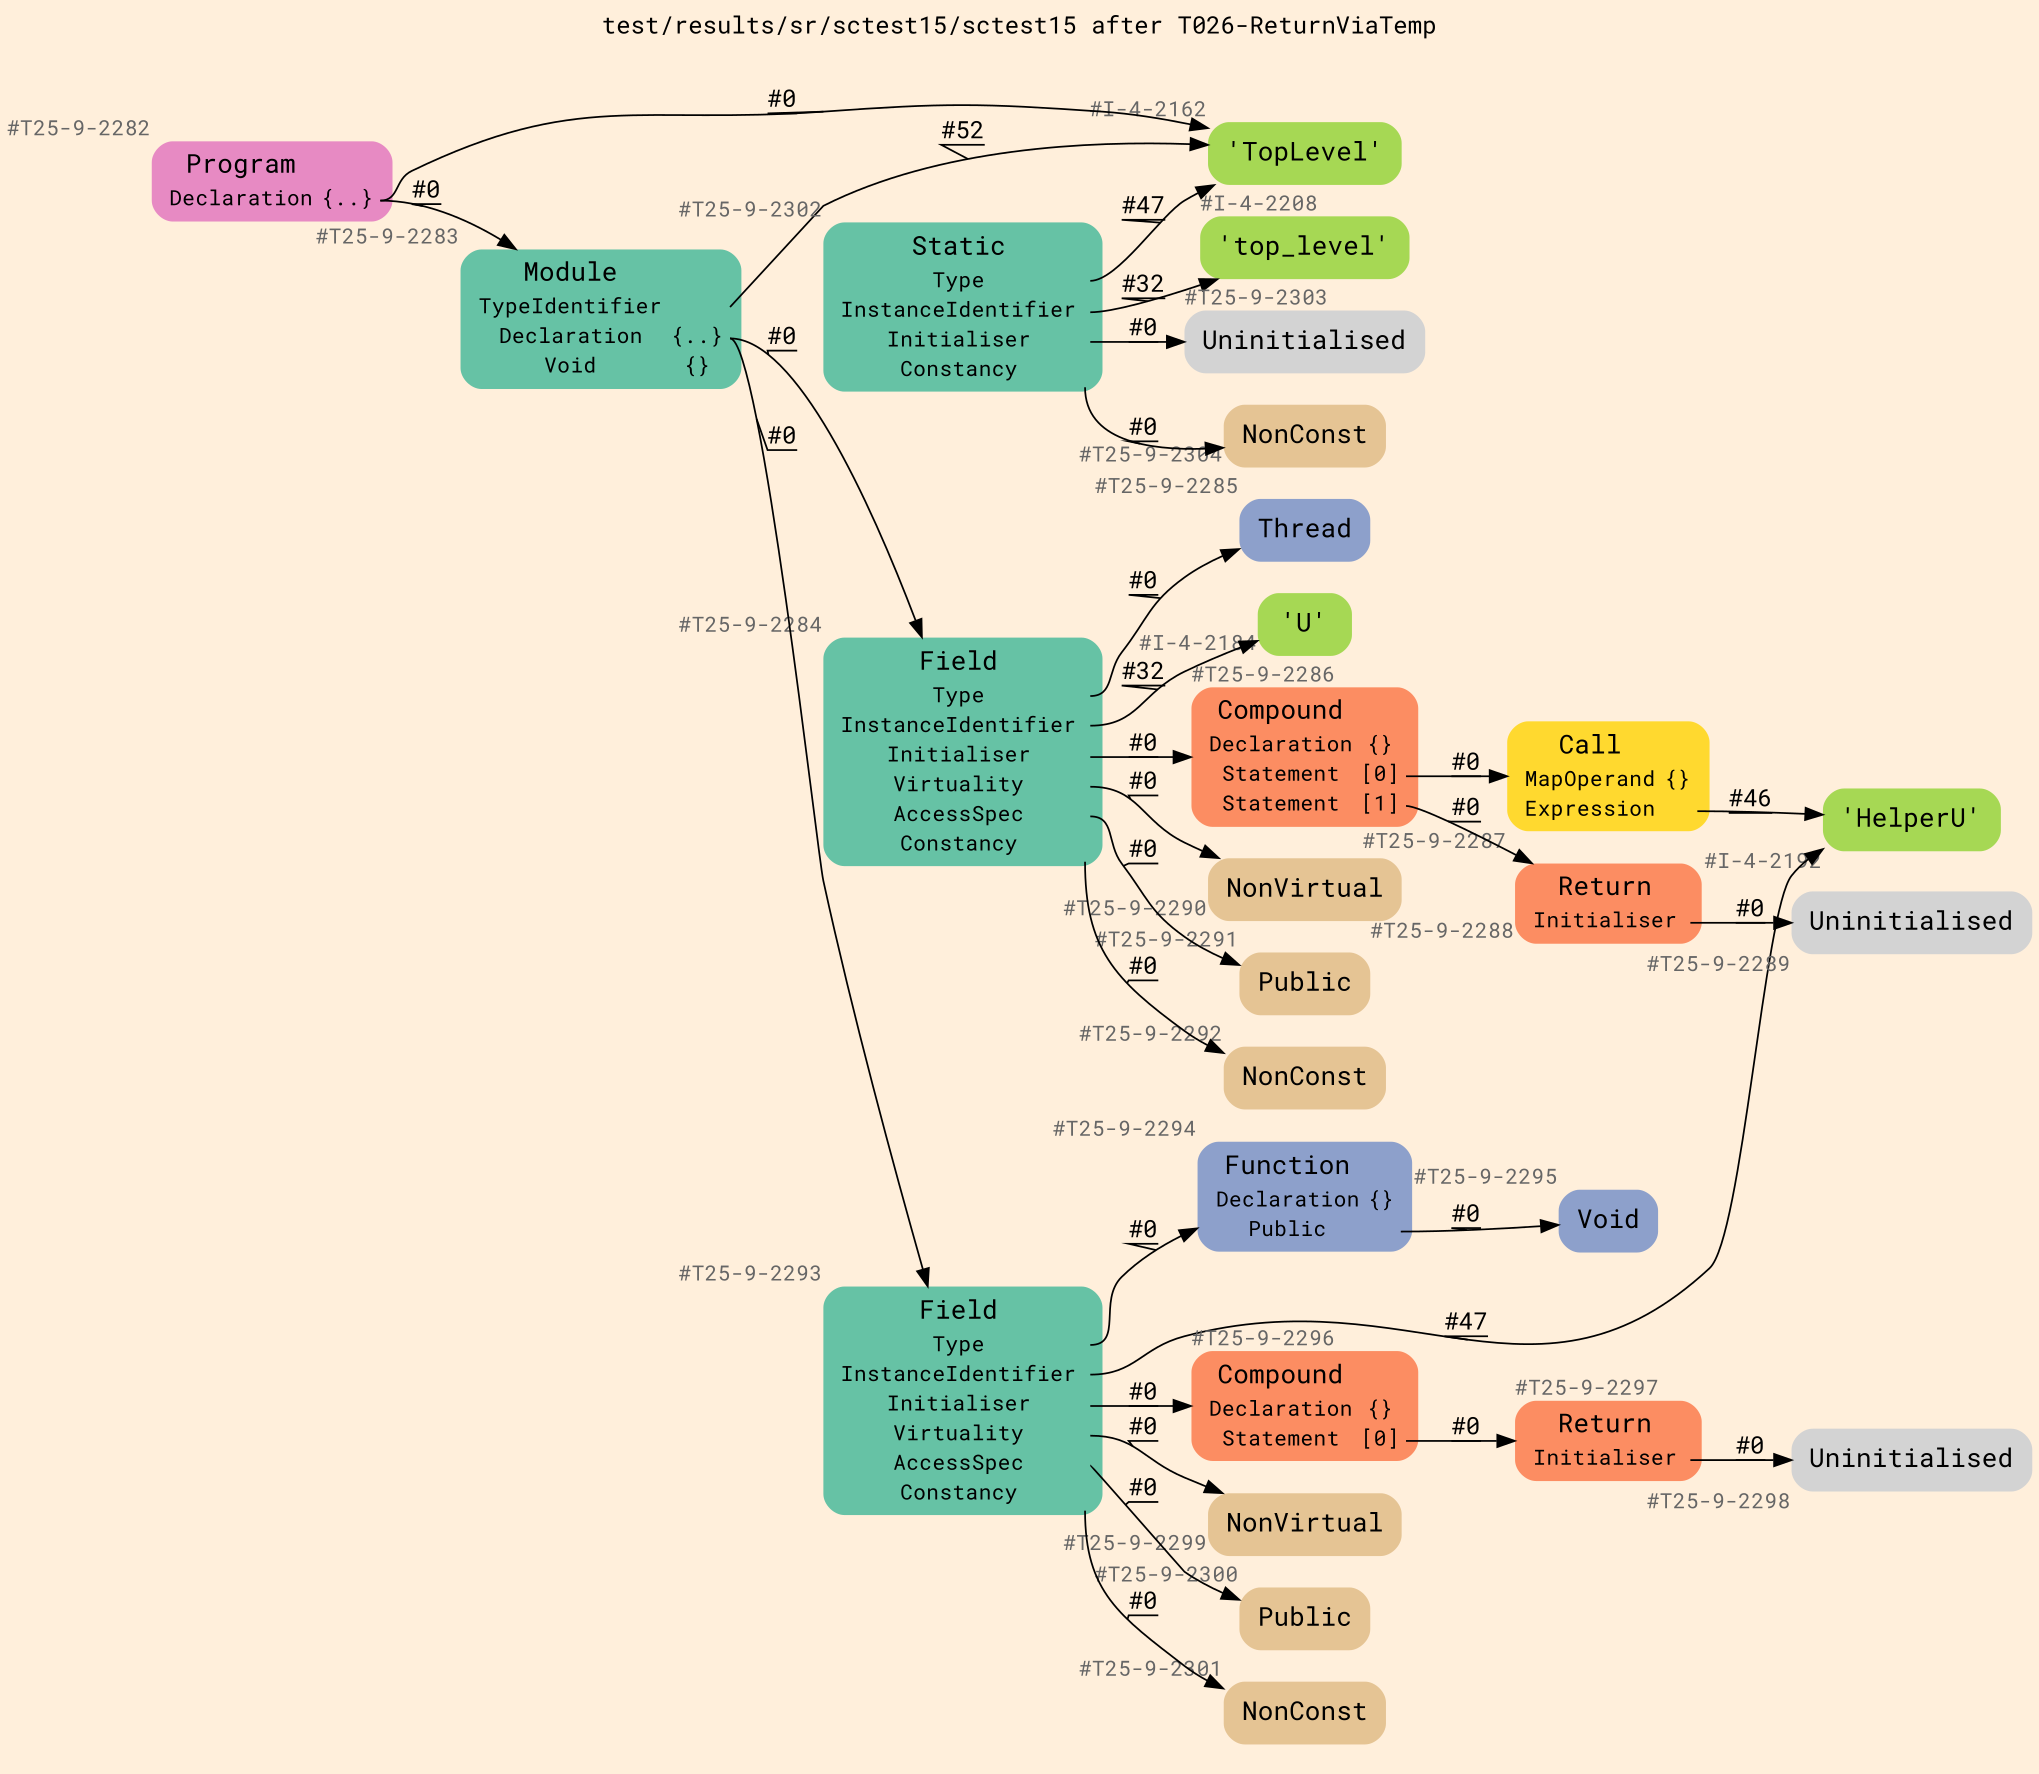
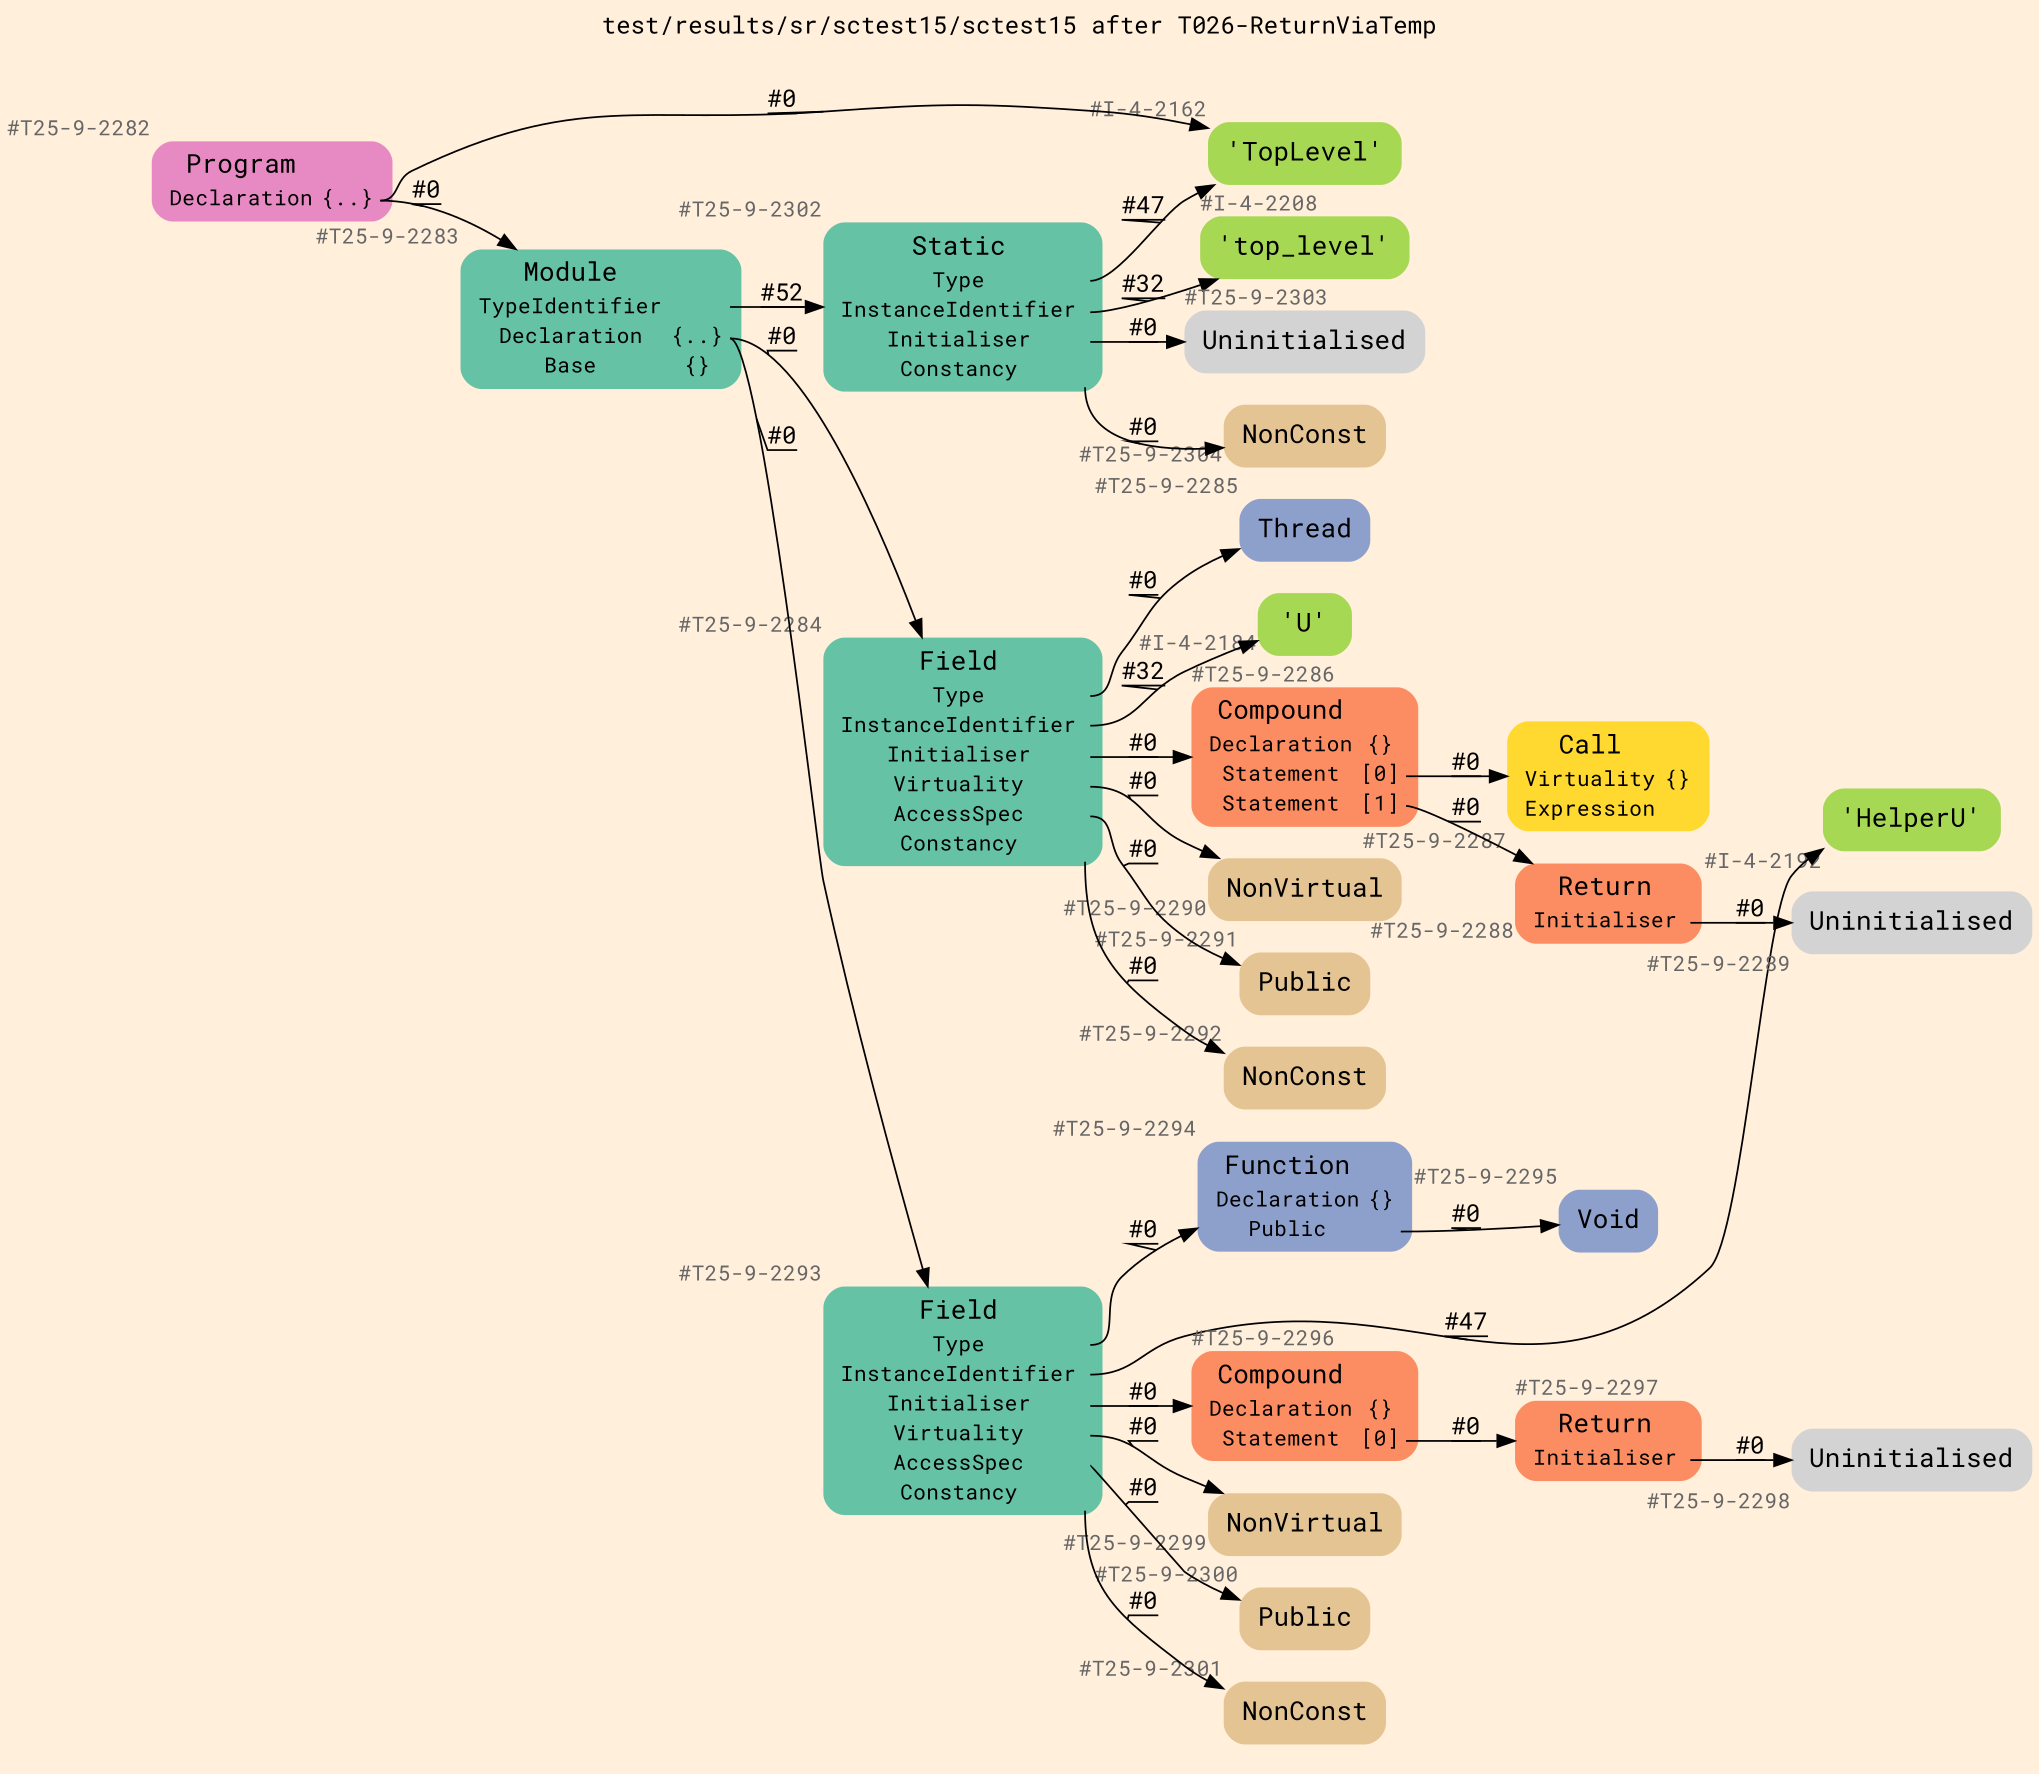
(935, 166) -> (768, 307)
(571, 366) -> (571, 366)
(1591, 780) -> (1591, 780)
(1751, 812) -> none
